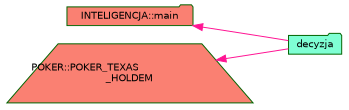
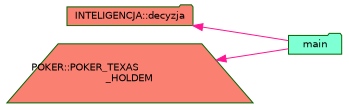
(130, 16) -> (130, 16)
(315, 45) -> (315, 45)
